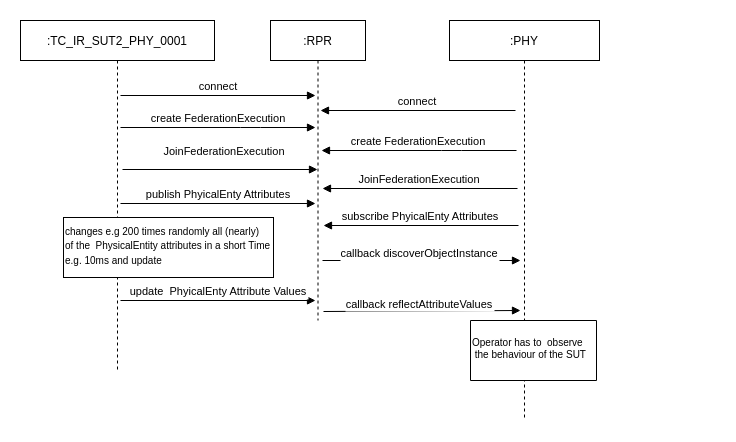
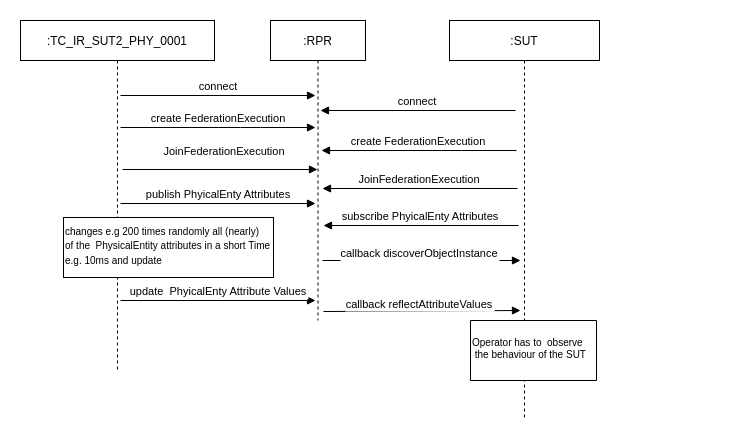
(524, 41) -> (524, 41)
